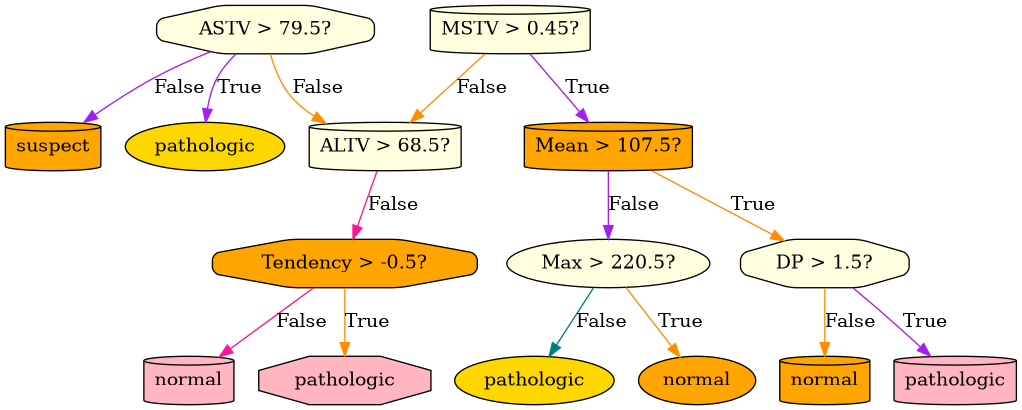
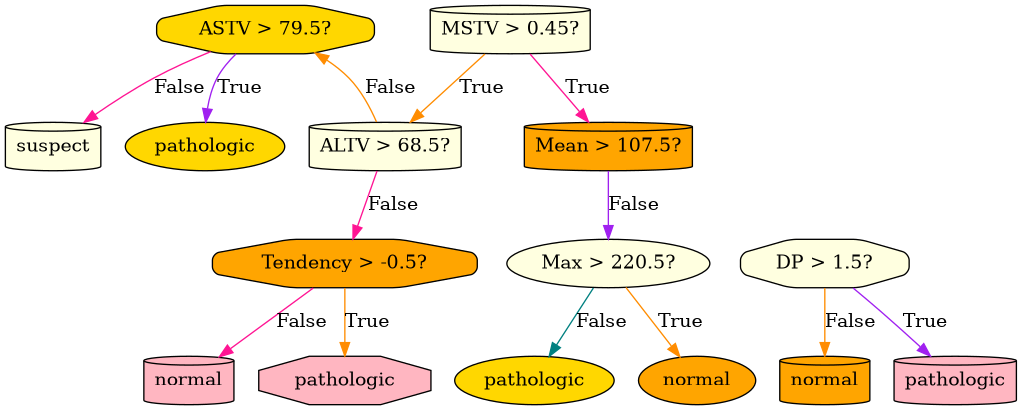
(266, 30) -> (266, 30)
(151, 80) -> (151, 80)
(555, 83) -> (555, 83)
(482, 88) -> (482, 88)
(286, 90) -> (357, 87)
(53, 147) -> (53, 147)
(712, 203) -> none
